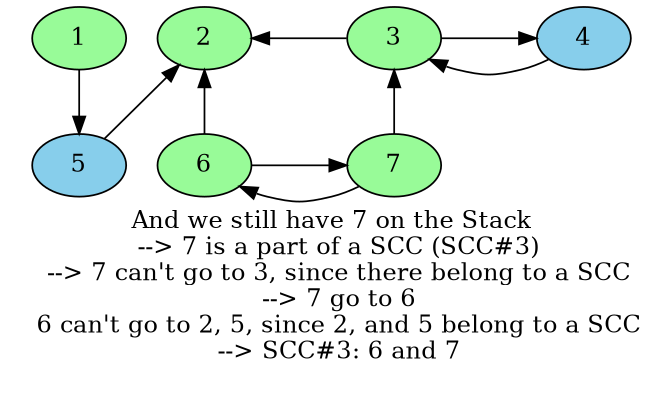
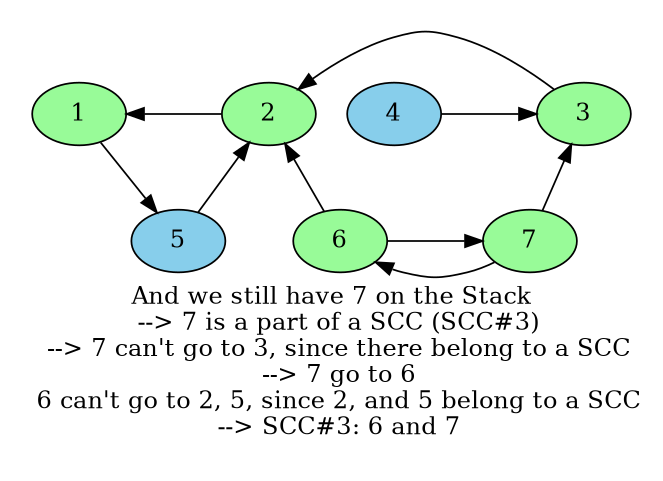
(480, 38) -> none
none -> (183, 114)
